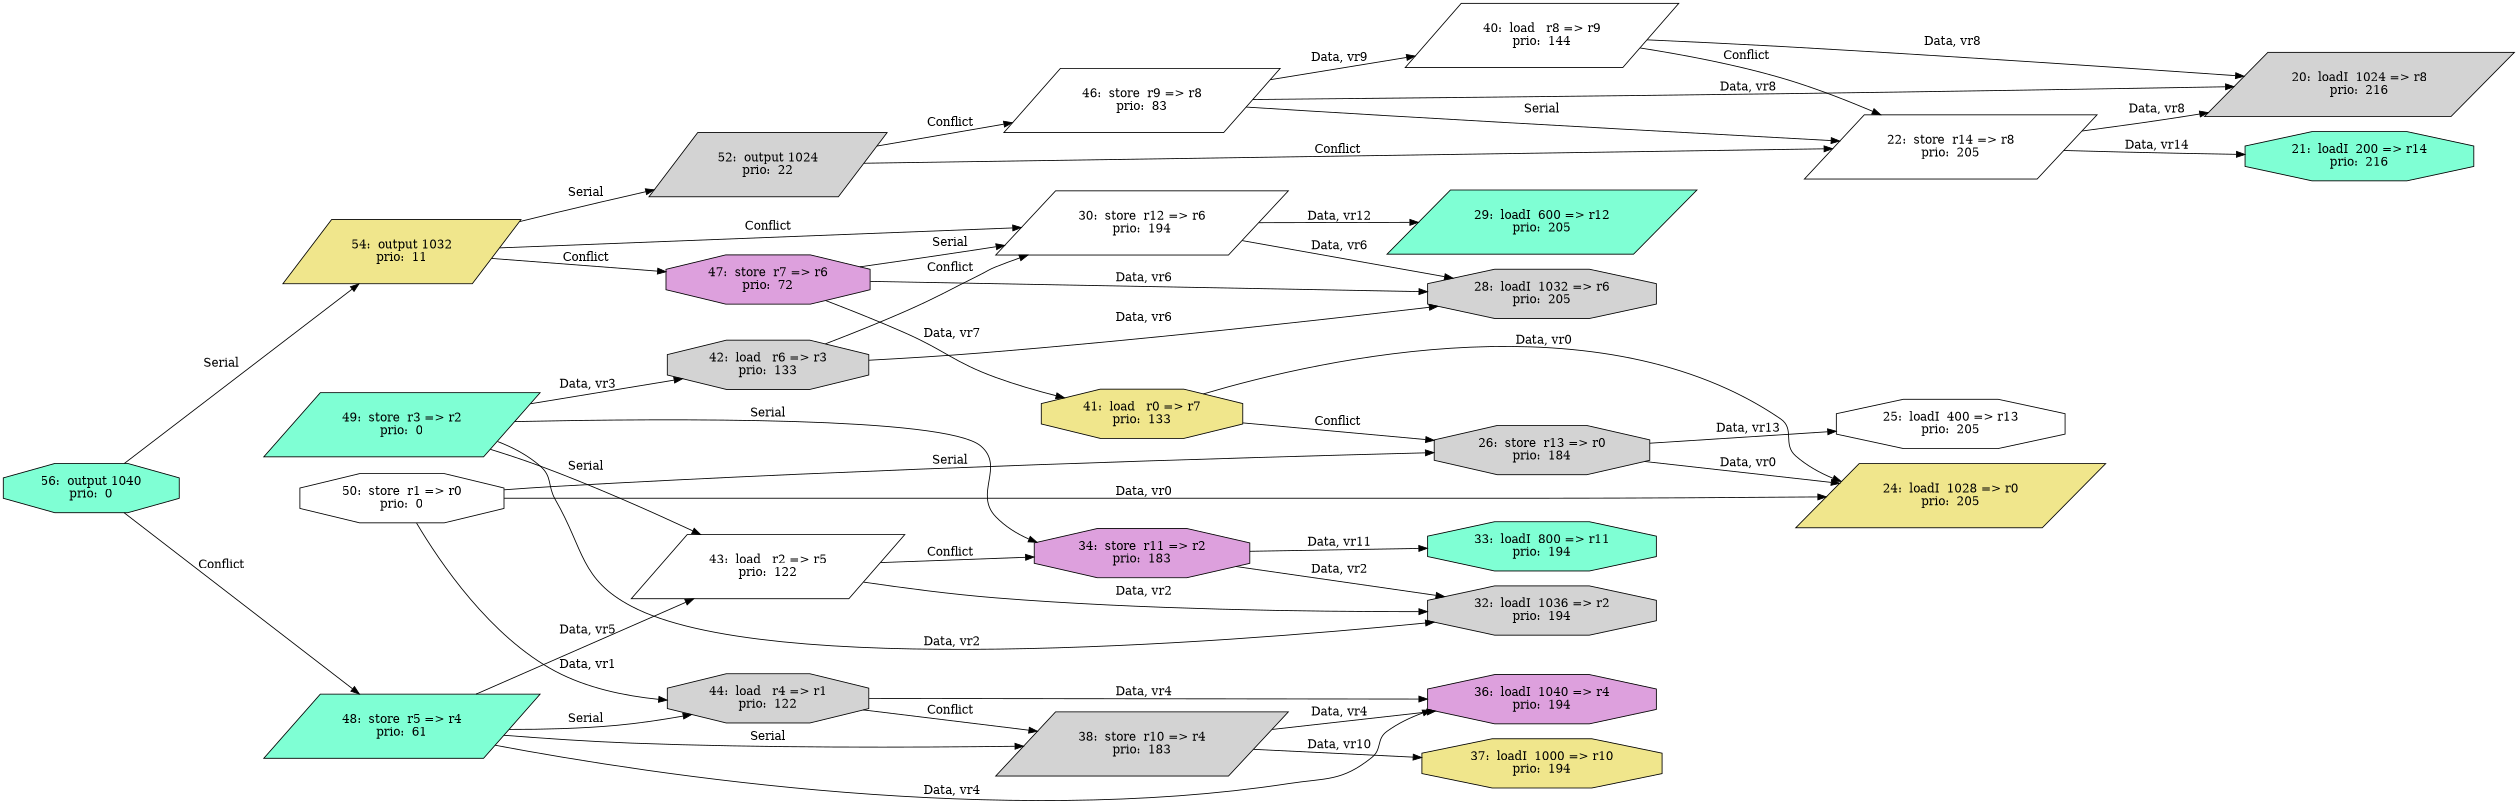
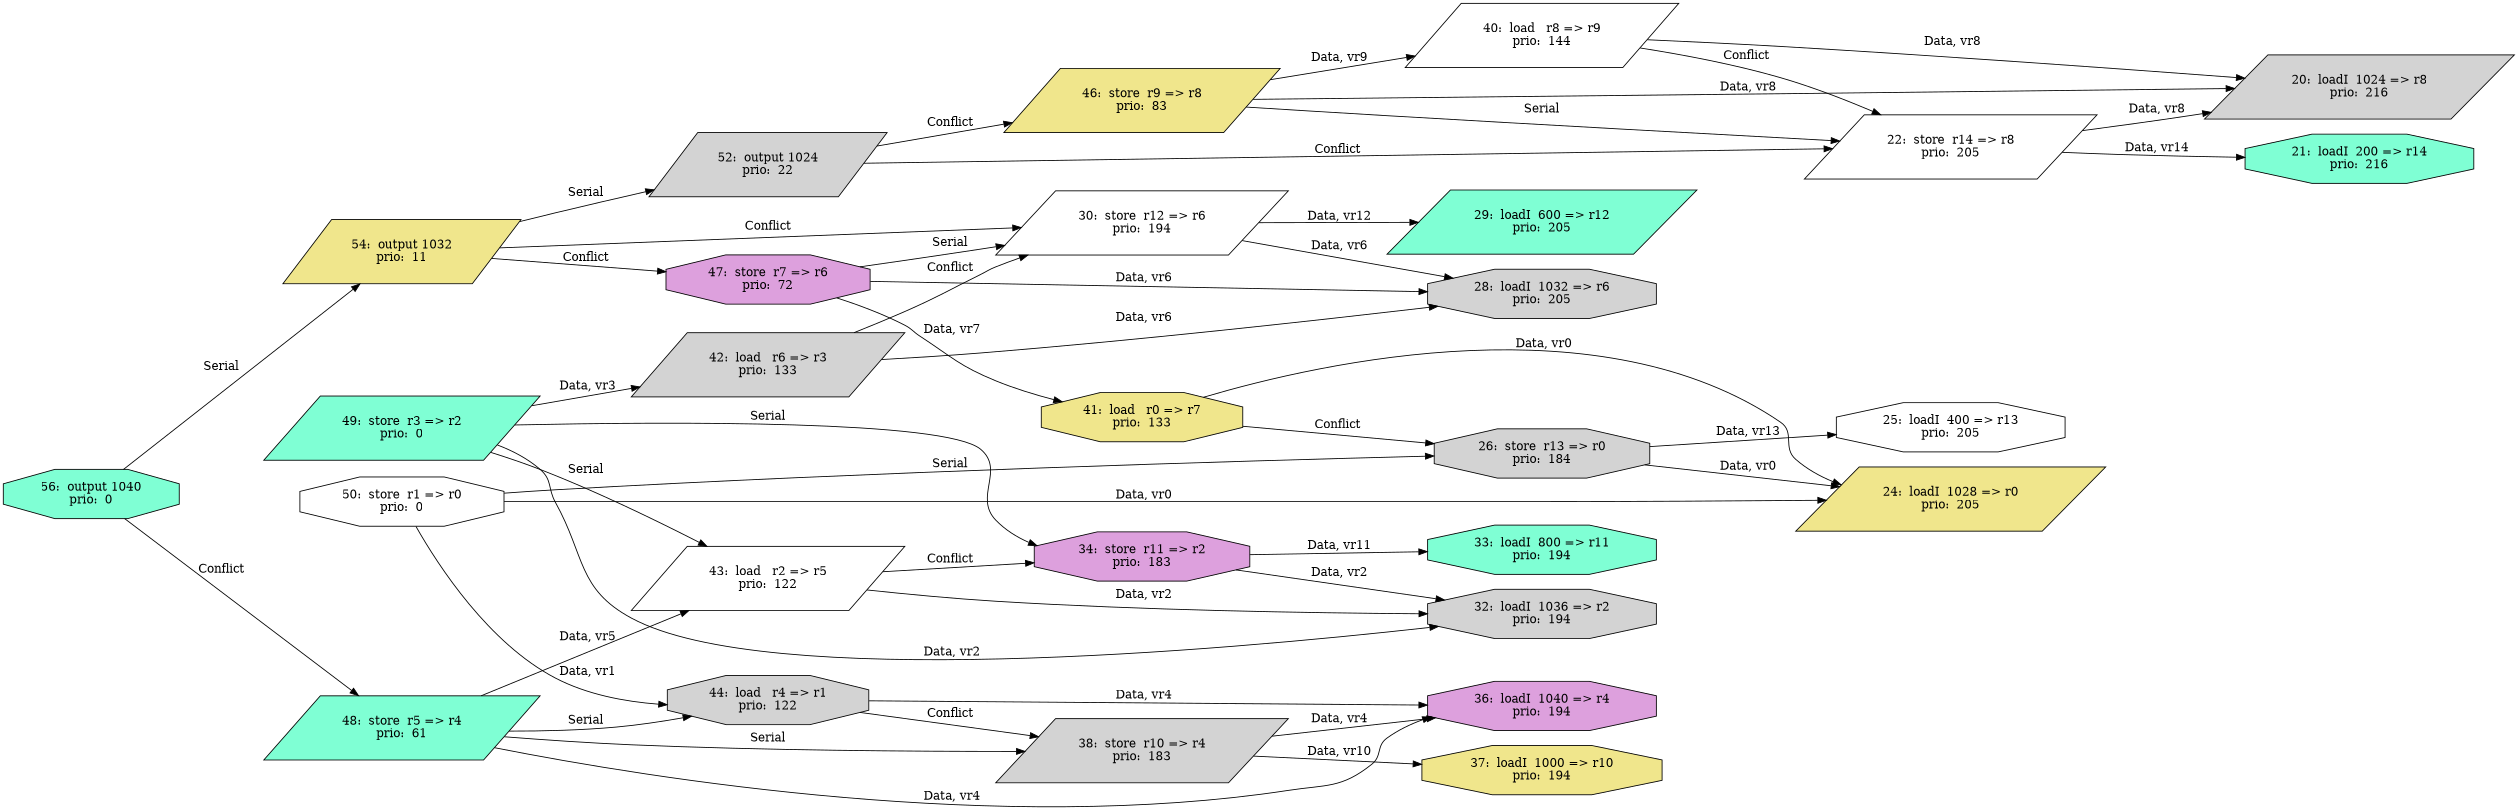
(1142, 100) -> (1142, 100)
(768, 365) -> (768, 365)
